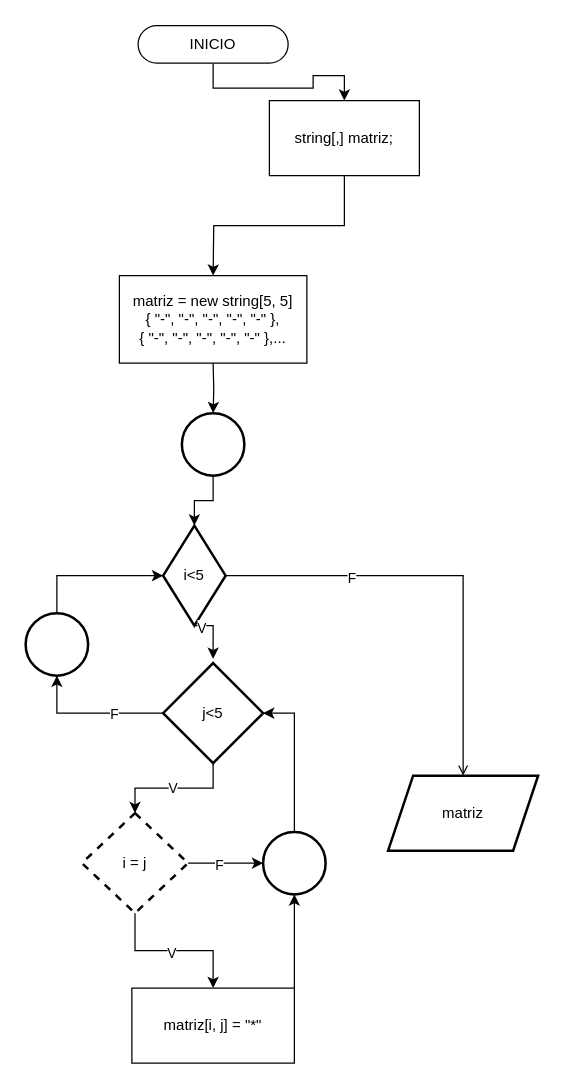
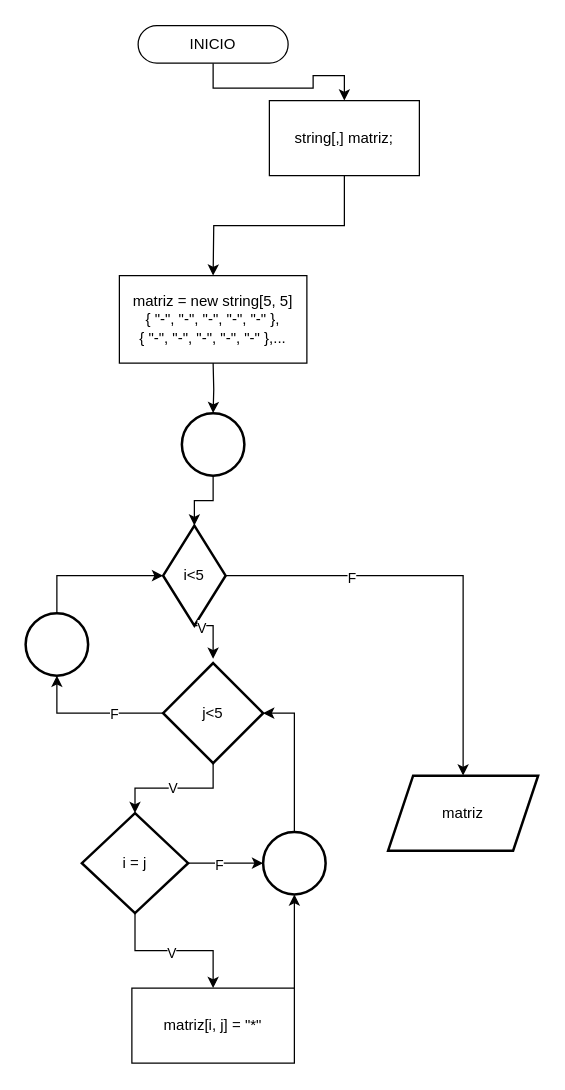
(463, 767) -> (463, 766)
(135, 863) -> (135, 863)
